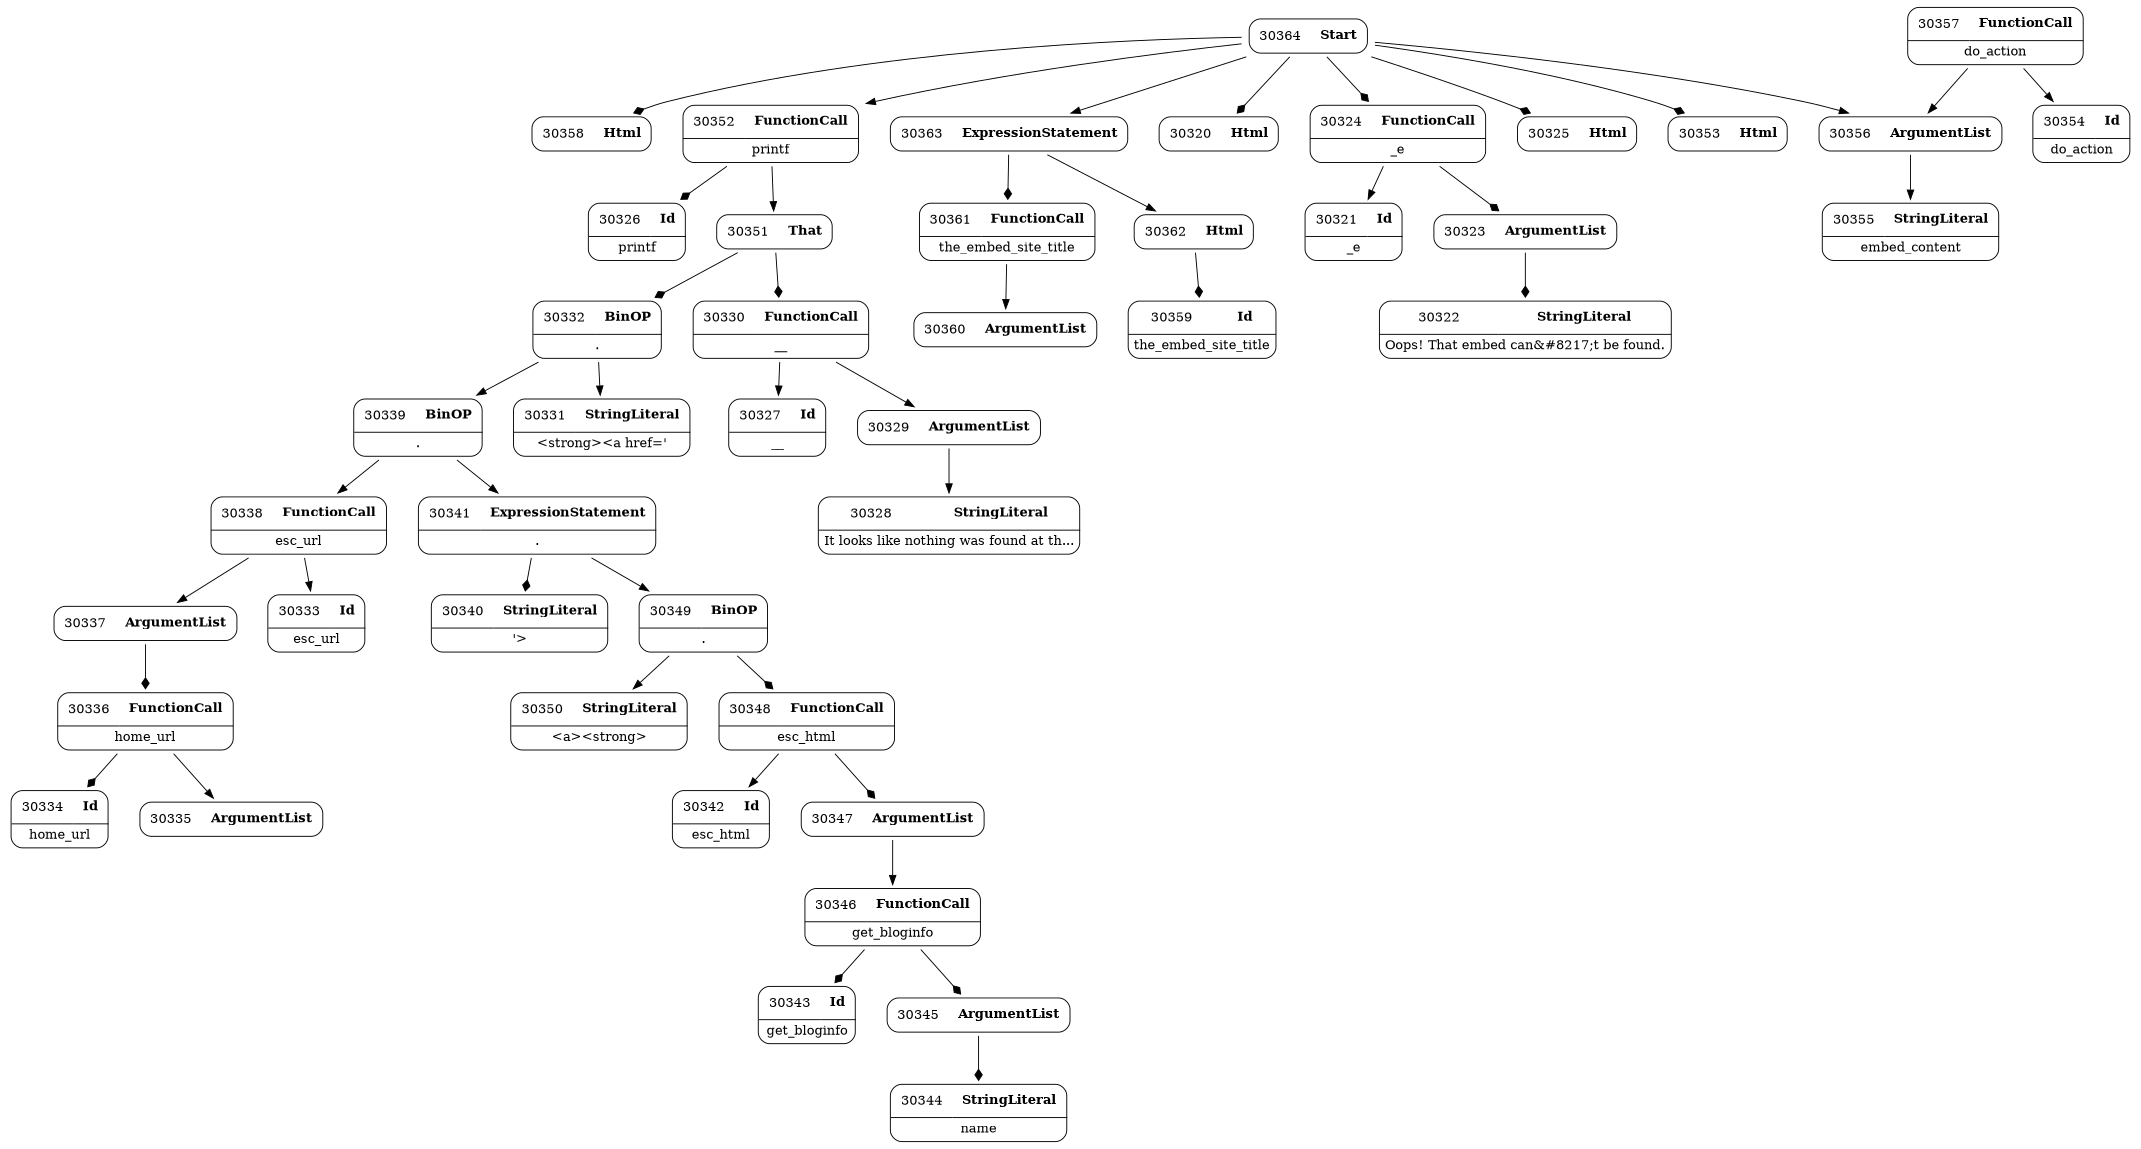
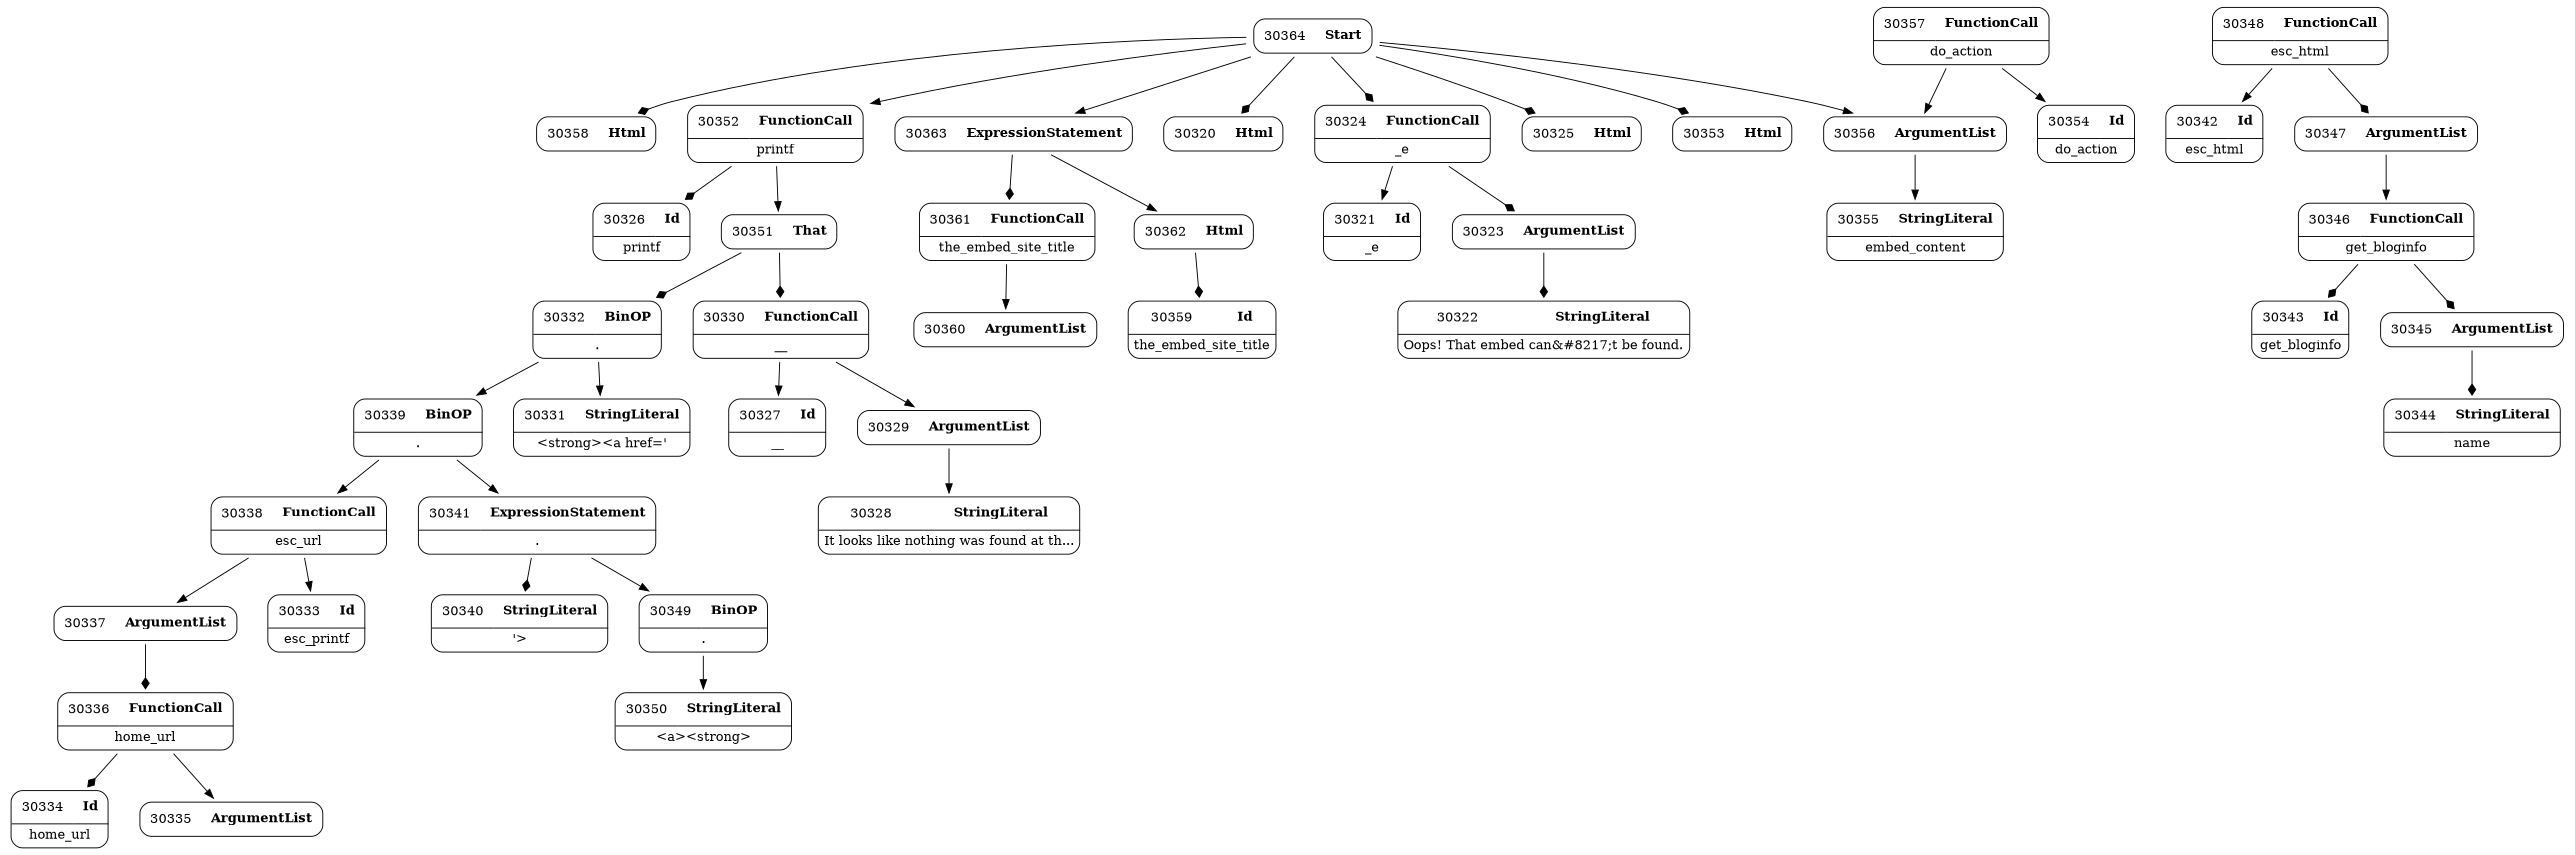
(317, 639) -> (317, 639)
(751, 669) -> none
